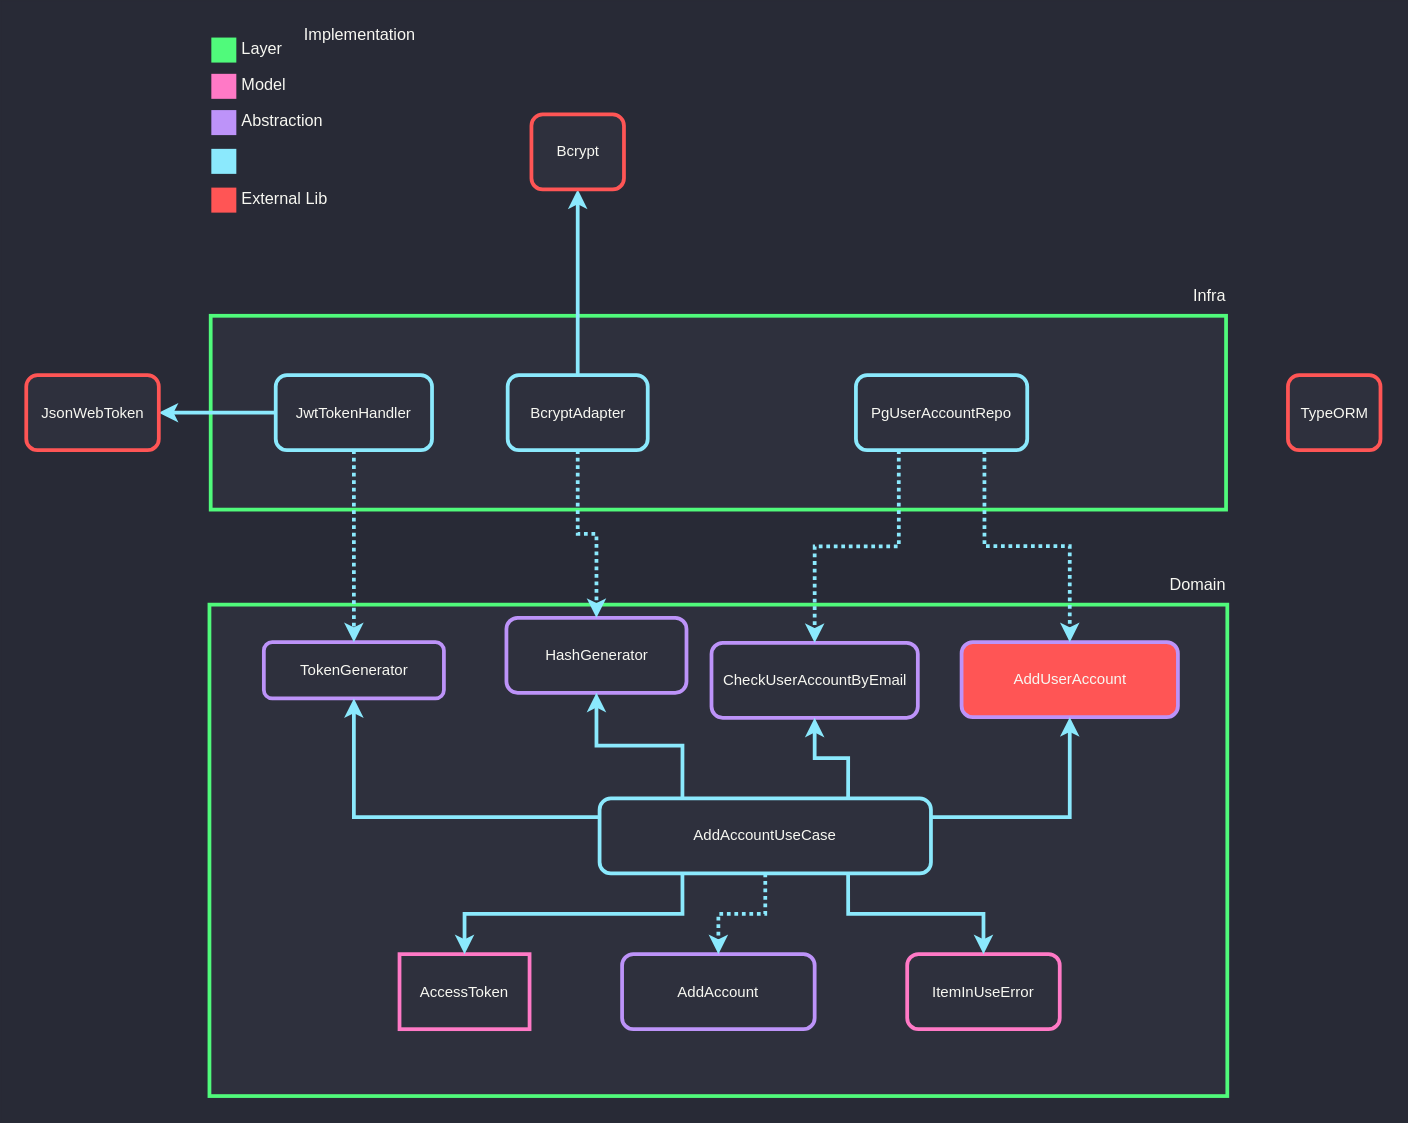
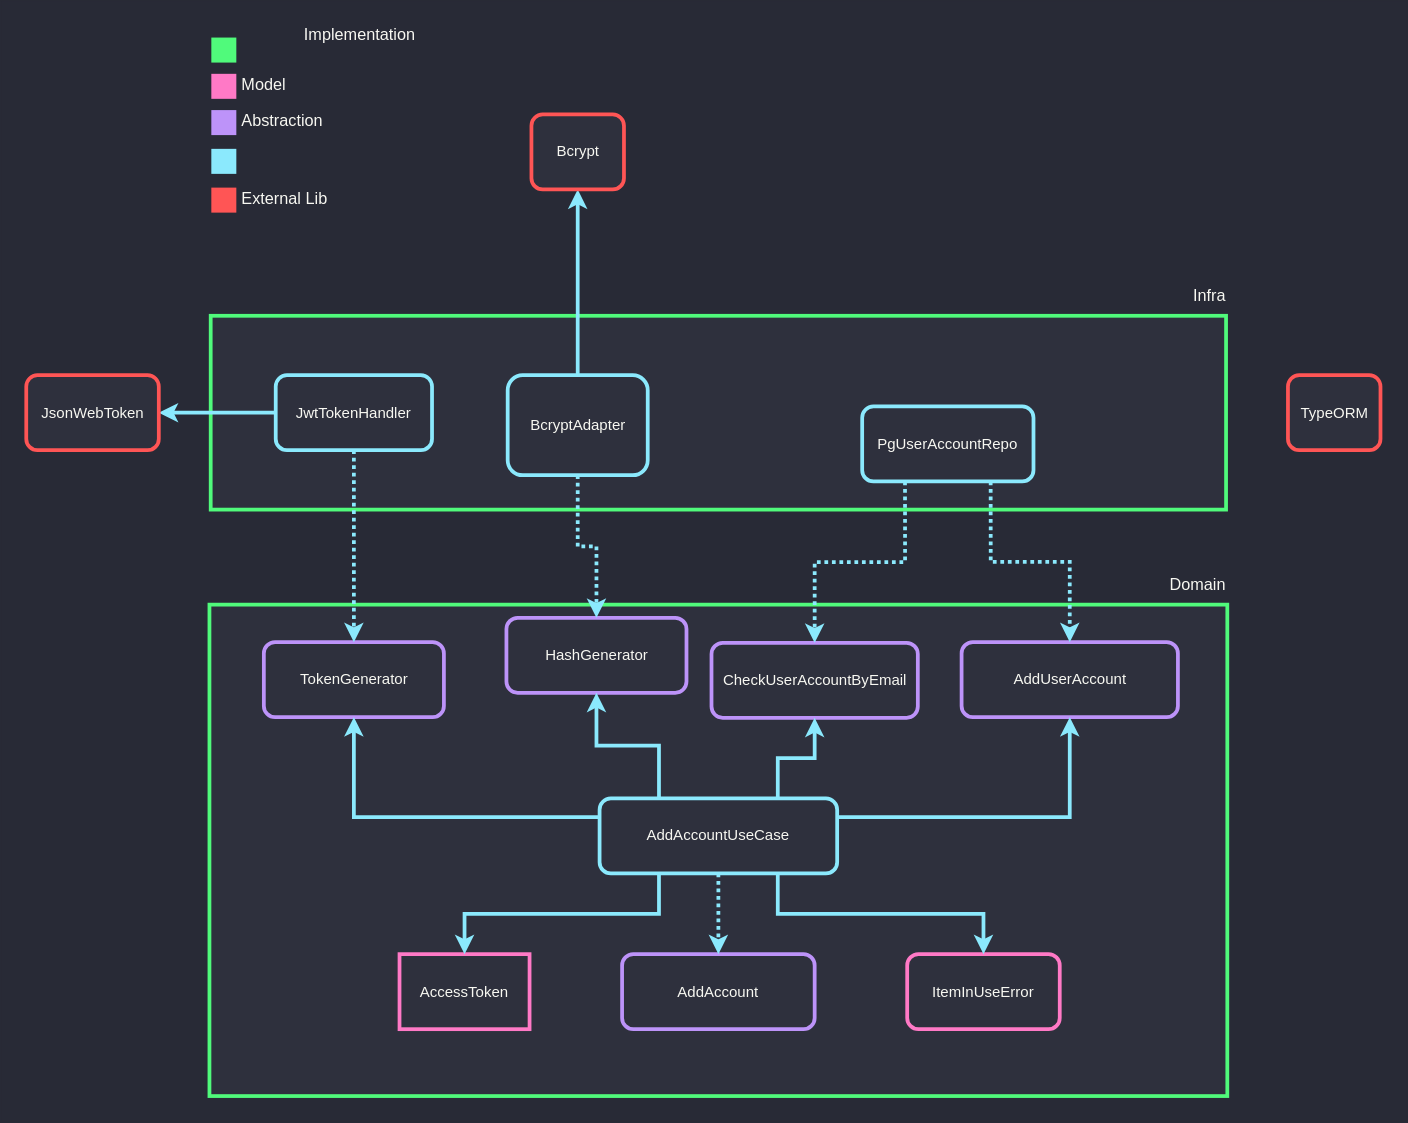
(266, 50) -> none
(578, 413) -> (578, 425)
(941, 413) -> (948, 444)
(354, 670) -> (354, 679)
(1069, 679) -> (1069, 679)
(765, 836) -> (718, 836)
